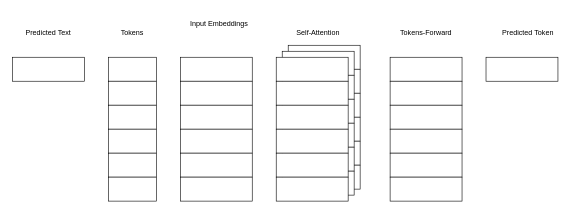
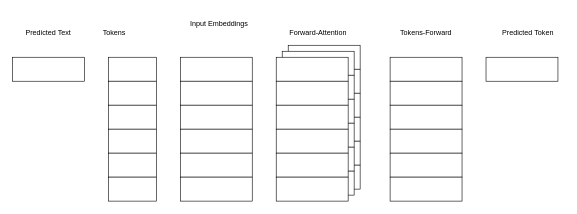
(132, 33) -> (114, 33)
(318, 33) -> (318, 33)
